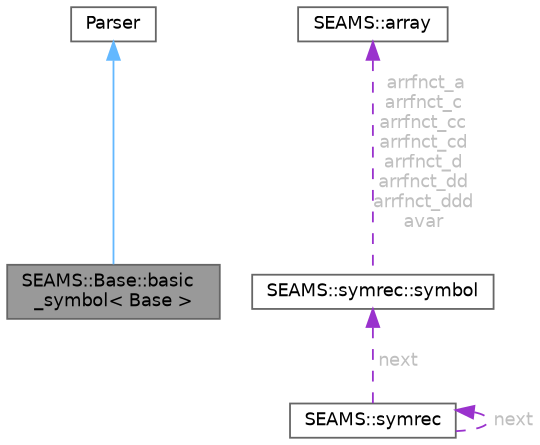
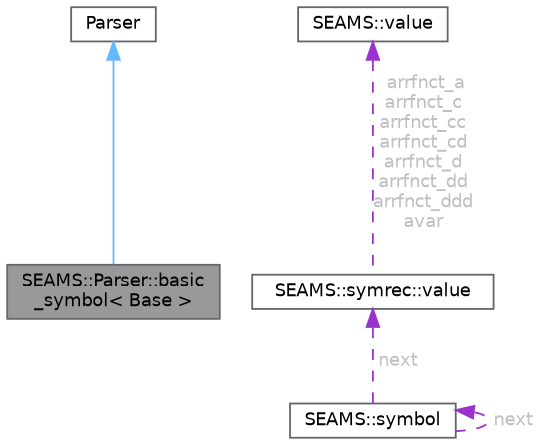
(373, 24) -> (373, 24)
(113, 292) -> (113, 292)
(373, 292) -> (373, 292)
(373, 421) -> (373, 421)
